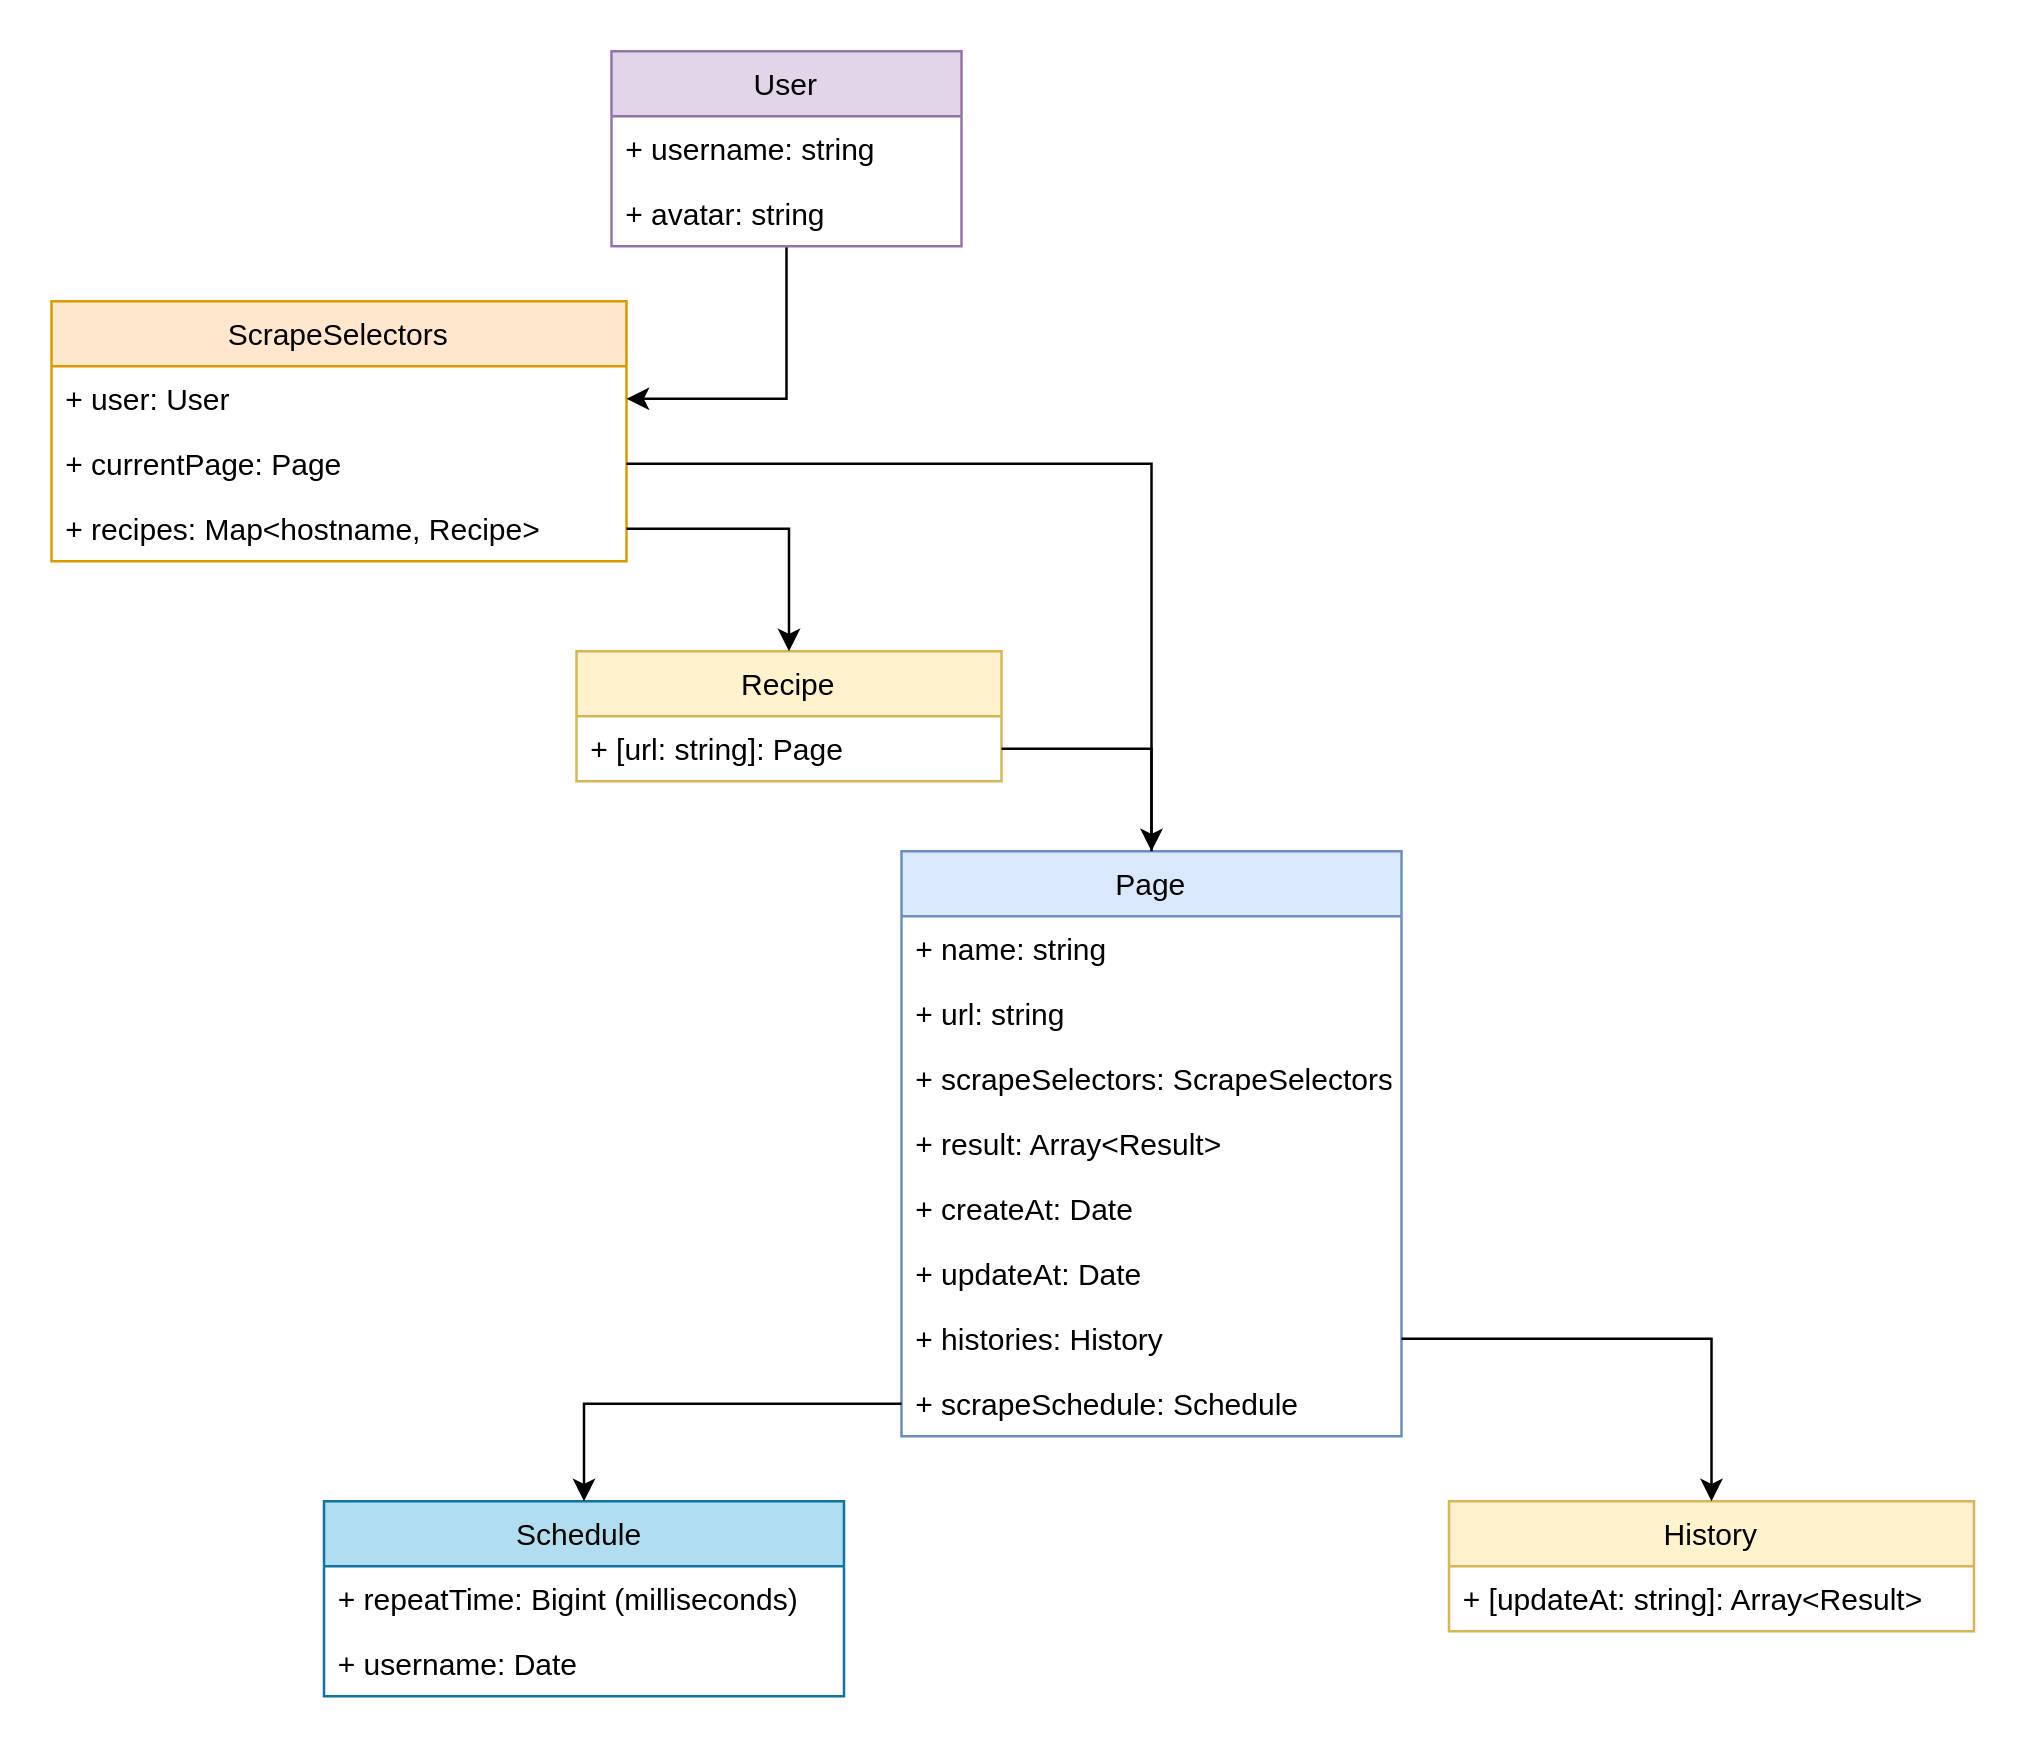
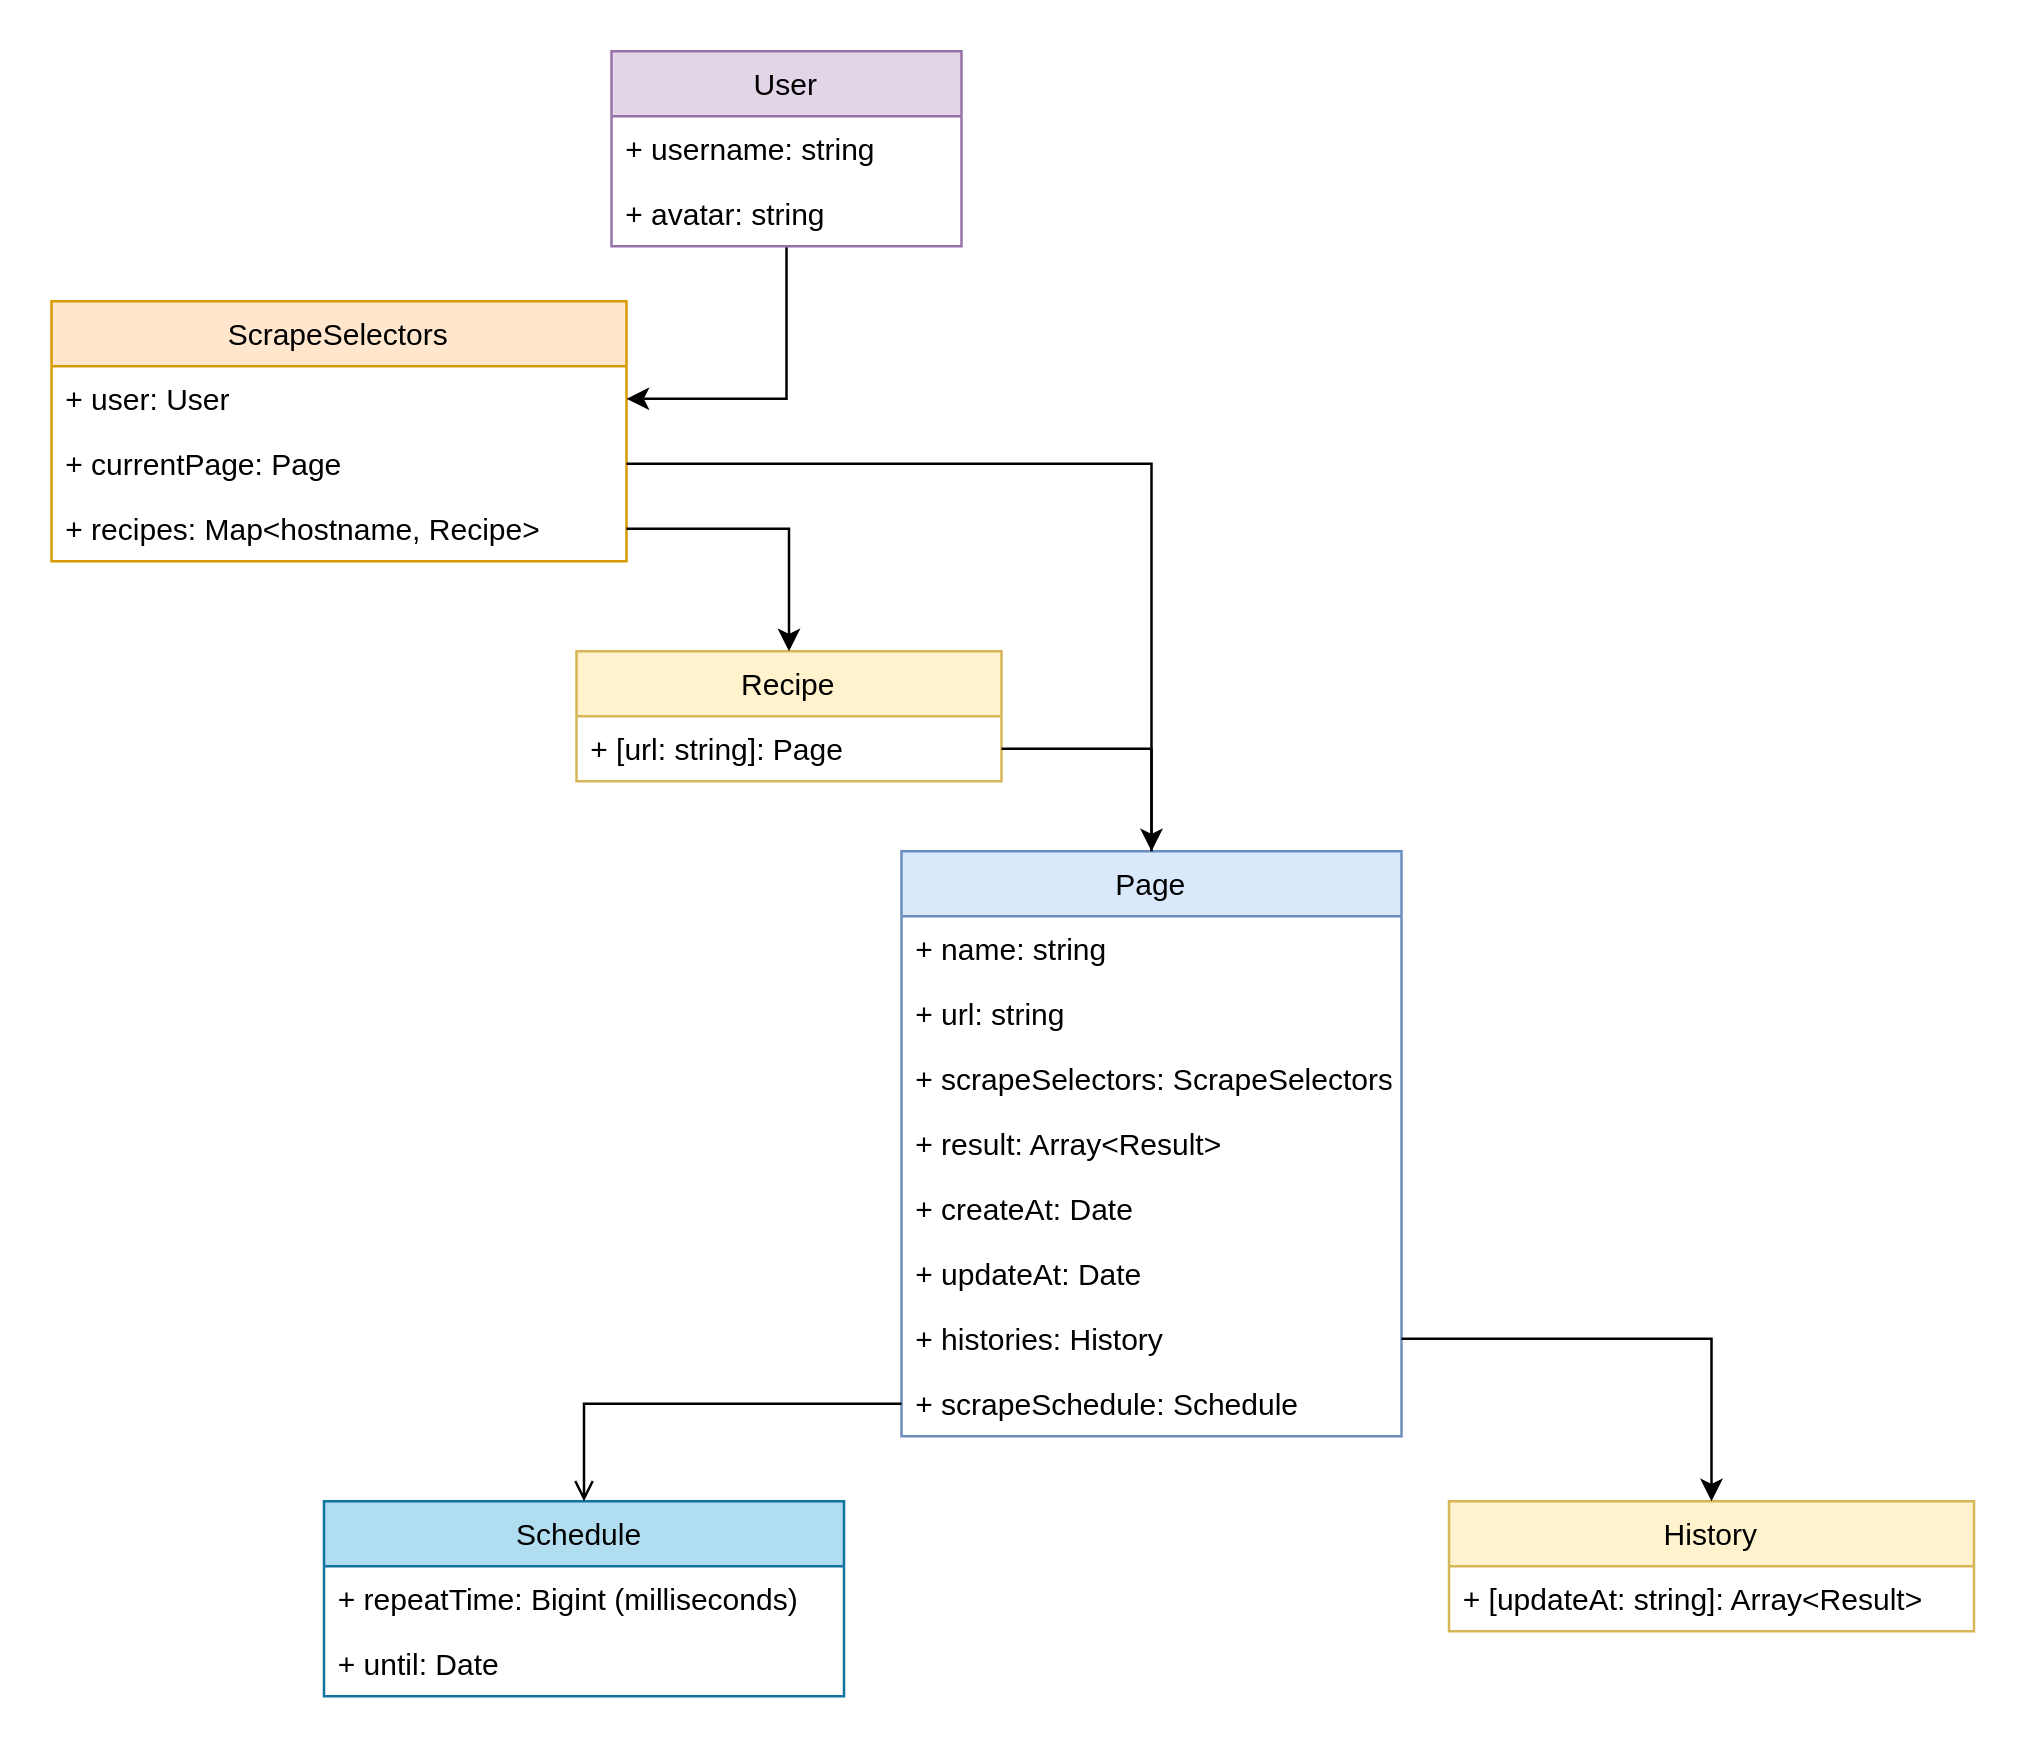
(584, 1483) -> (584, 1487)
(460, 1665) -> (427, 1665)
